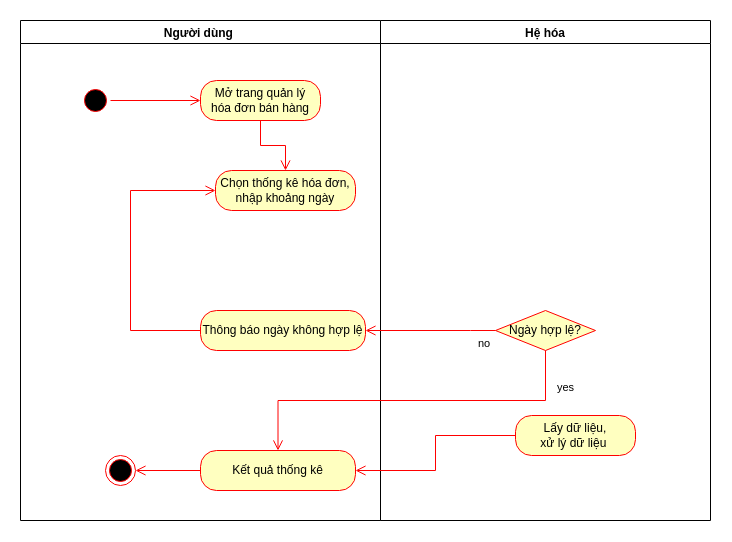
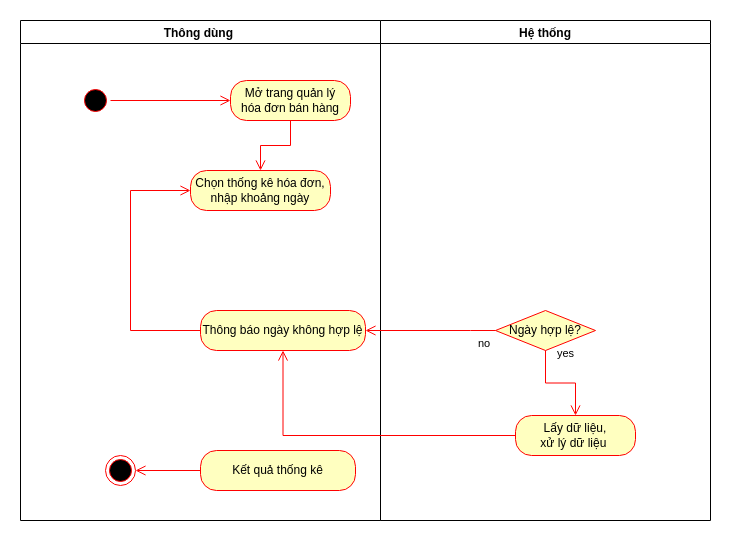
(200, 33) -> (200, 33)
(545, 33) -> (545, 33)
(261, 101) -> (291, 101)
(286, 191) -> (261, 191)
(398, 401) -> (575, 383)
(415, 471) -> (319, 436)
